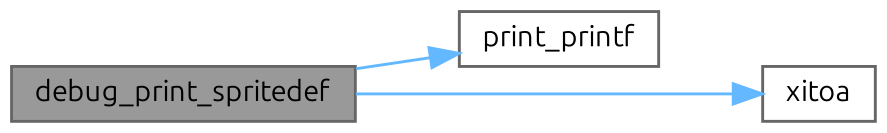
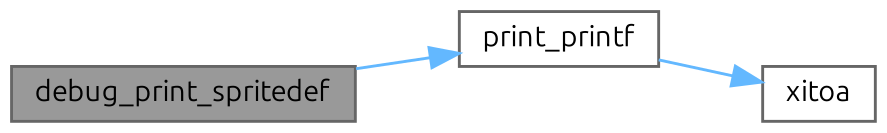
(544, 94) -> (696, 68)
